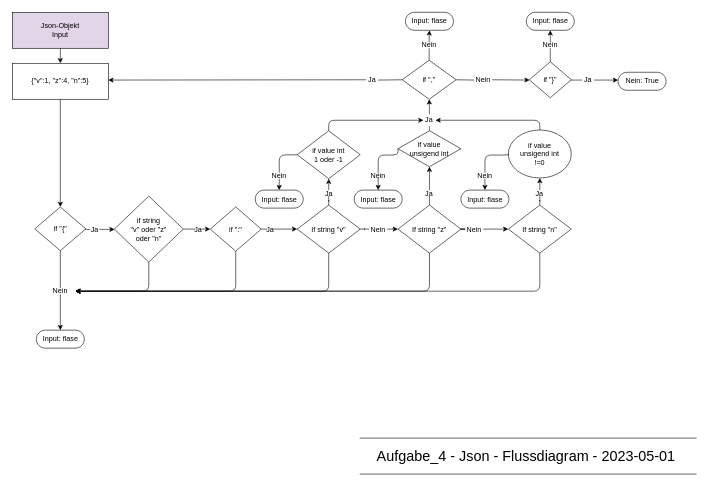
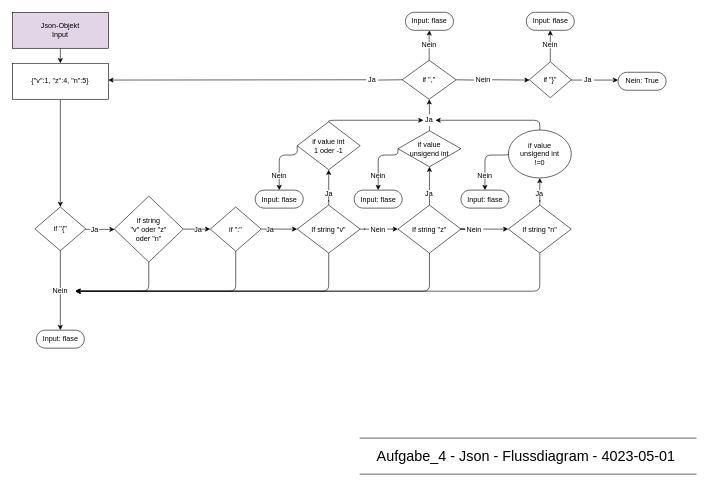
(329, 155) -> (329, 146)
(528, 456) -> (528, 456)
